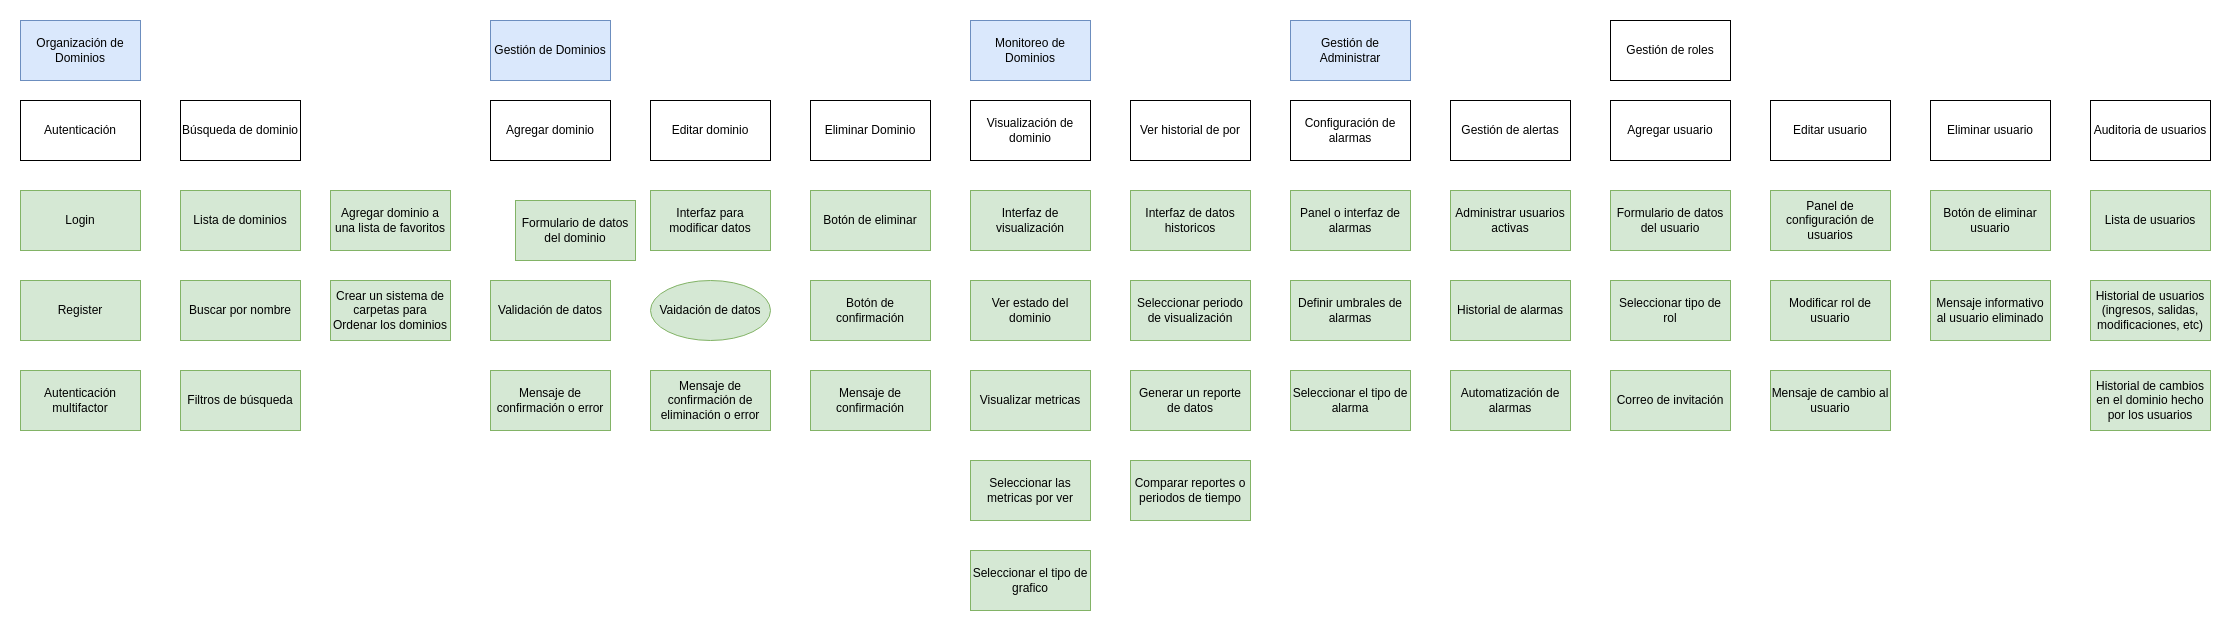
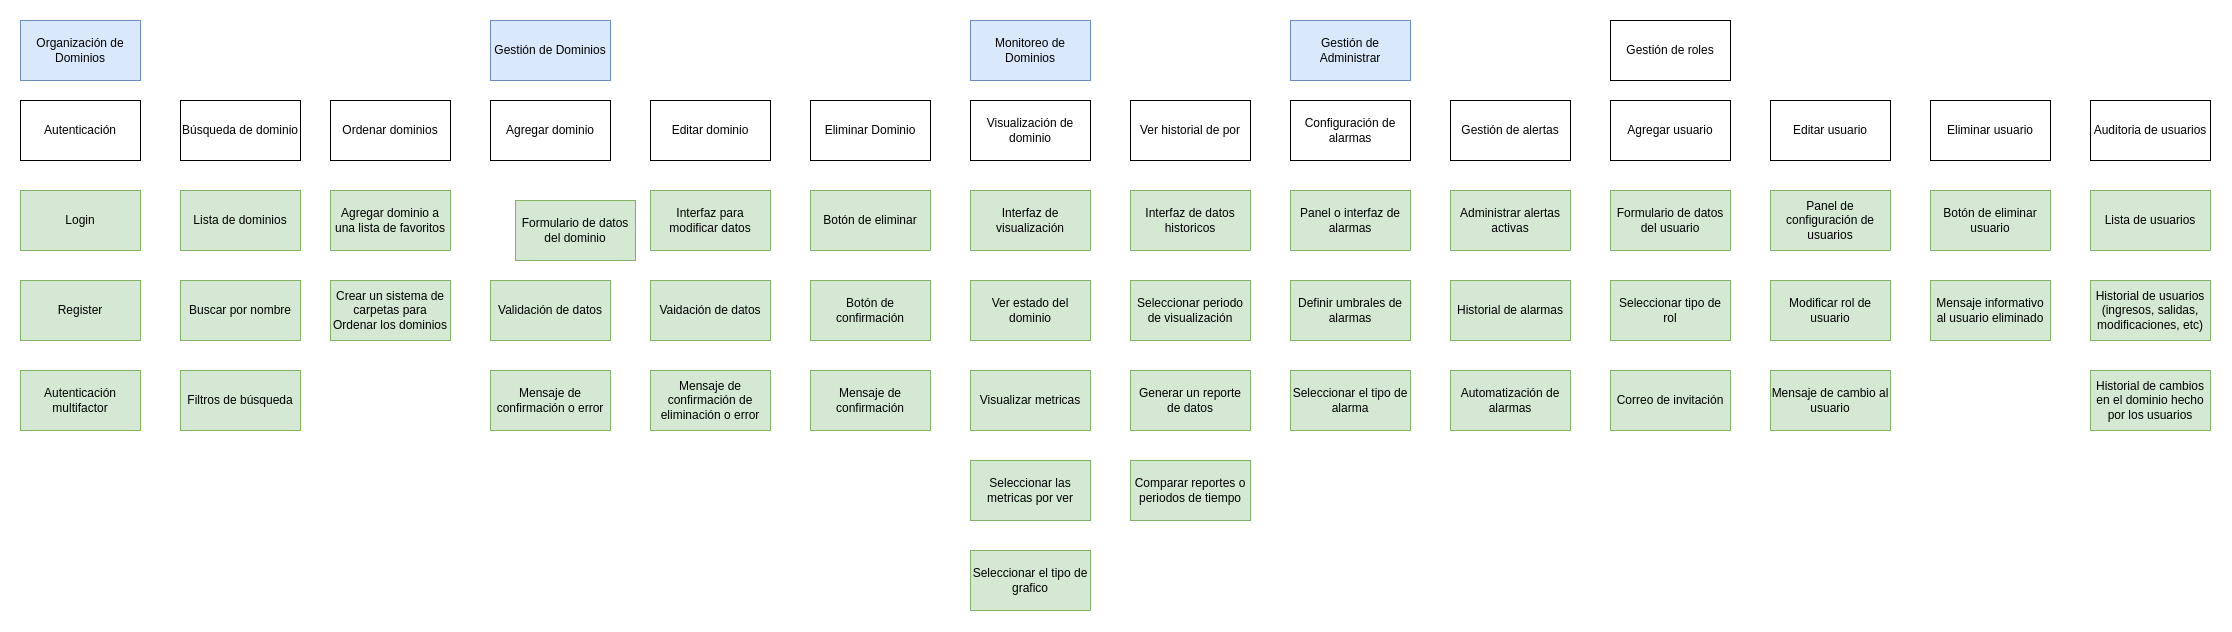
none -> (391, 131)
(1511, 221) -> (1511, 221)
(711, 311) -> (711, 311)
